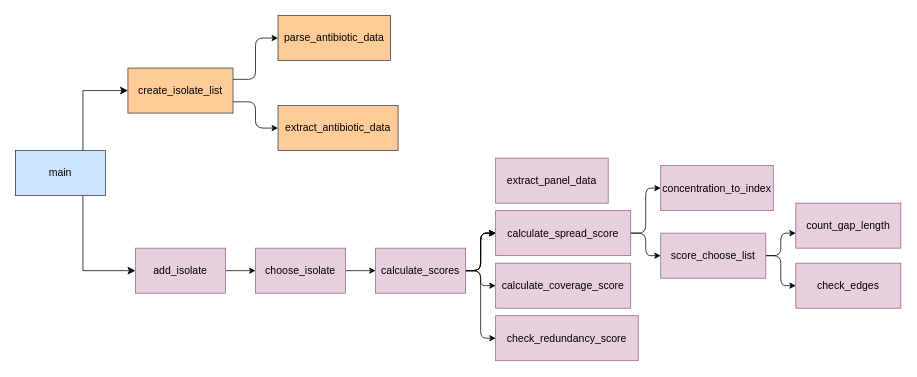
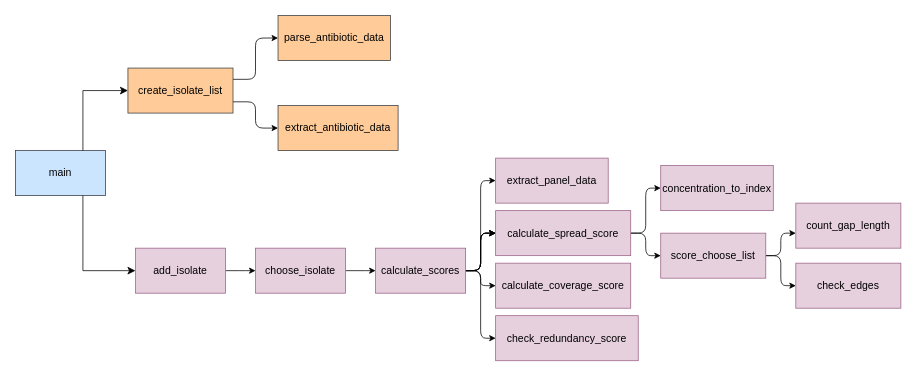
none -> (480, 203)
